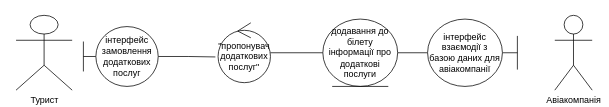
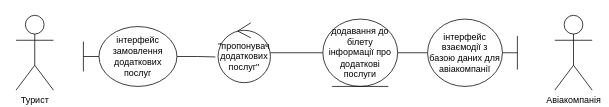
(44, 53) -> (34, 53)
(120, 57) -> (130, 57)
